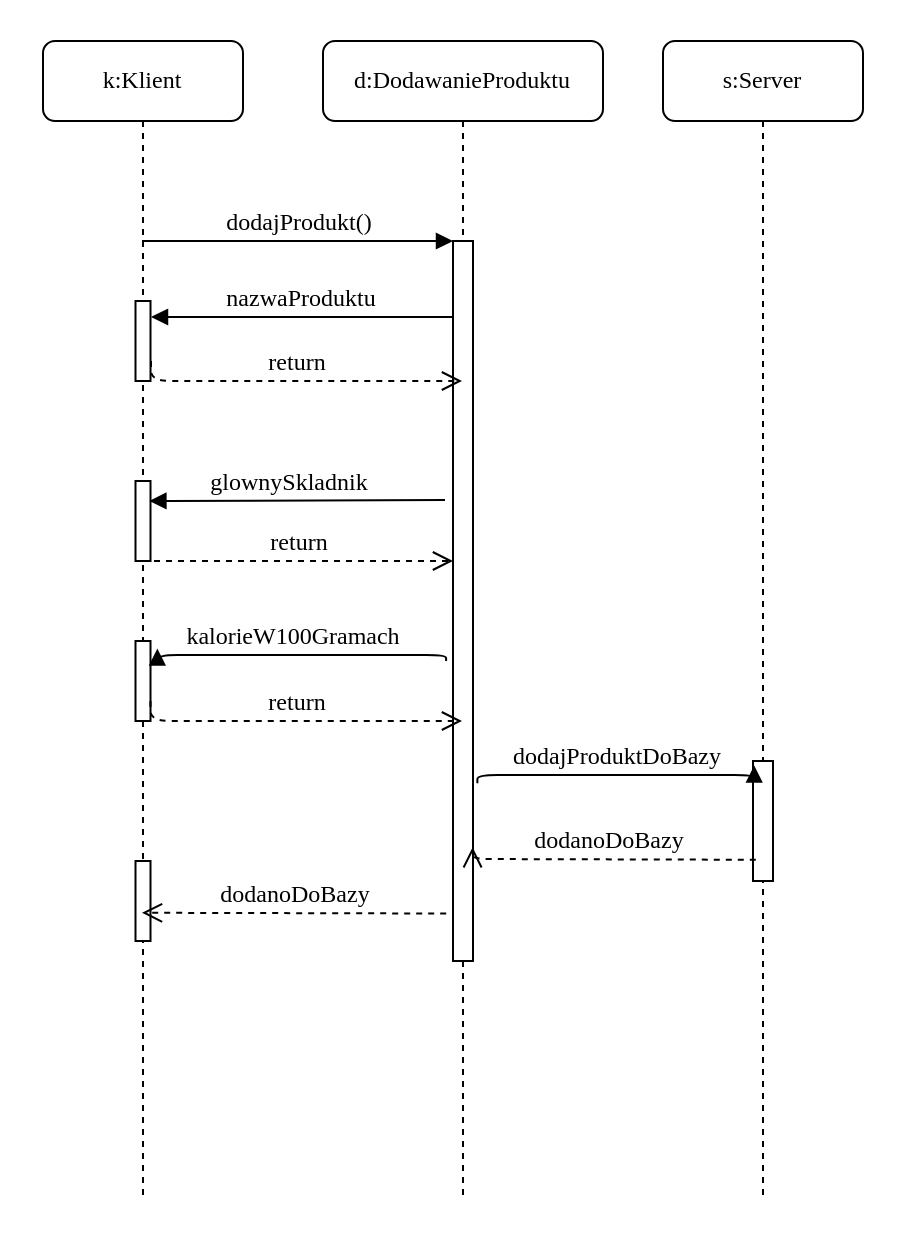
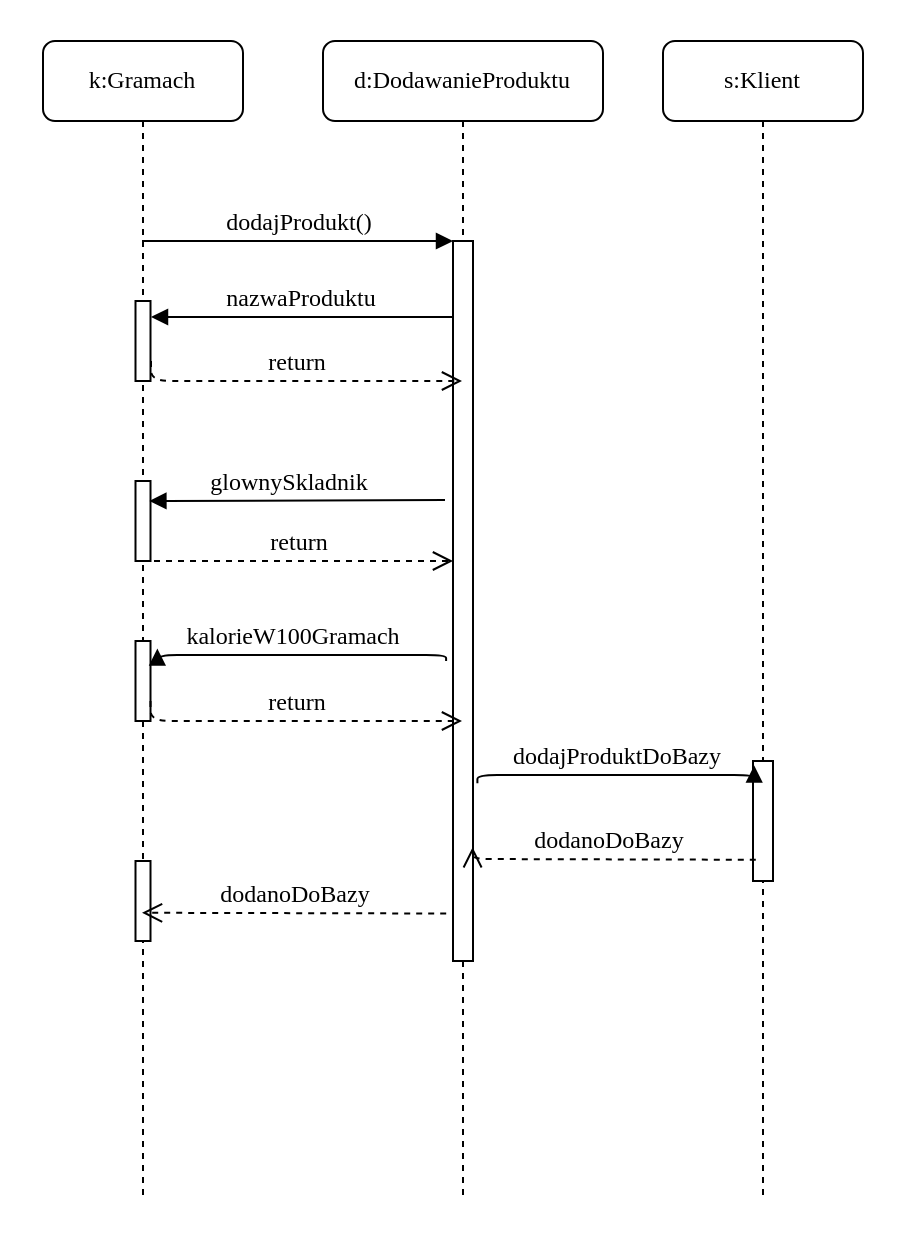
(143, 81) -> (143, 81)
(763, 81) -> (763, 81)
